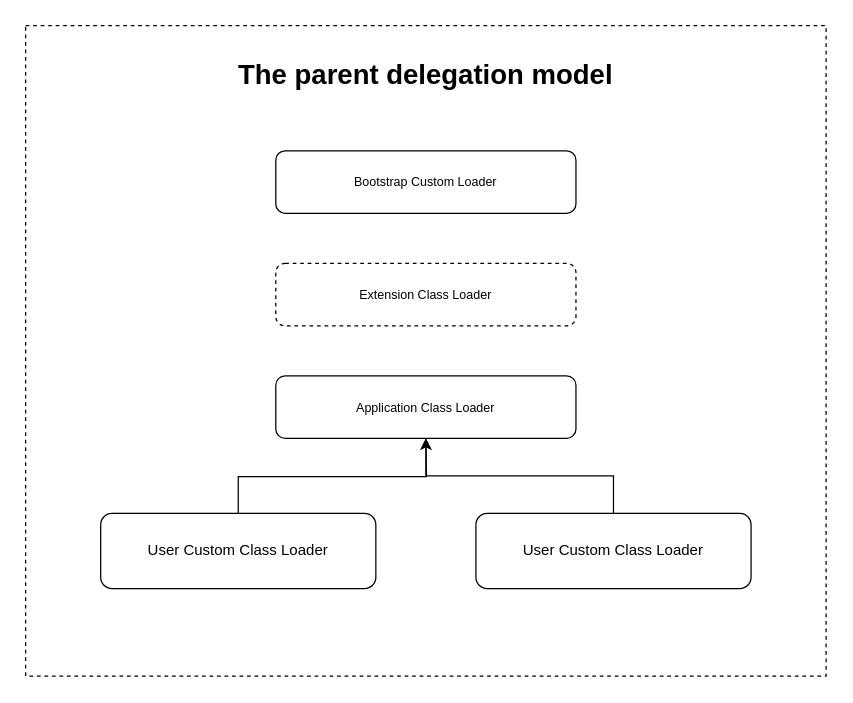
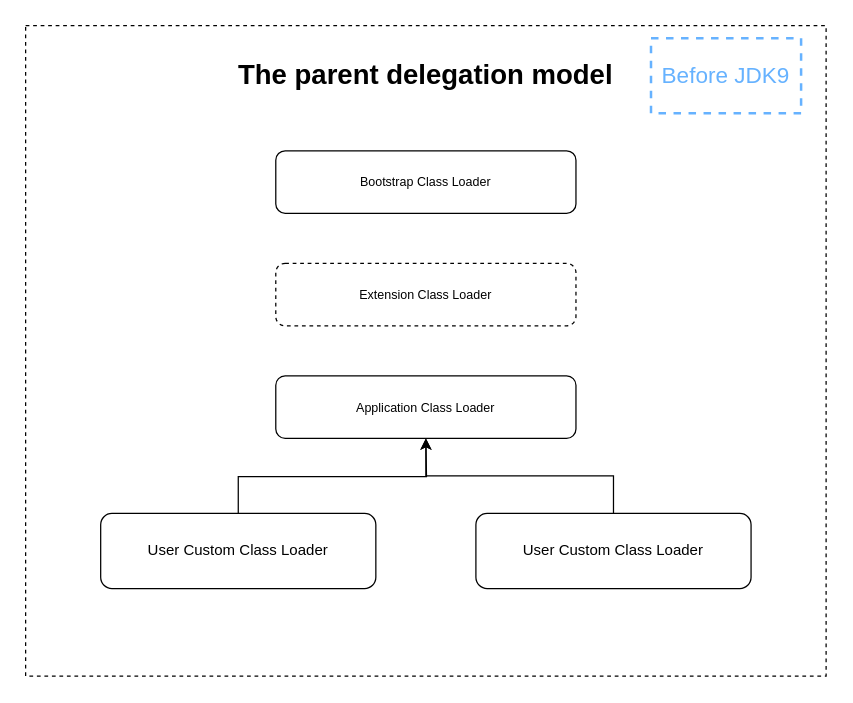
none -> (726, 76)
(426, 182) -> (426, 182)
